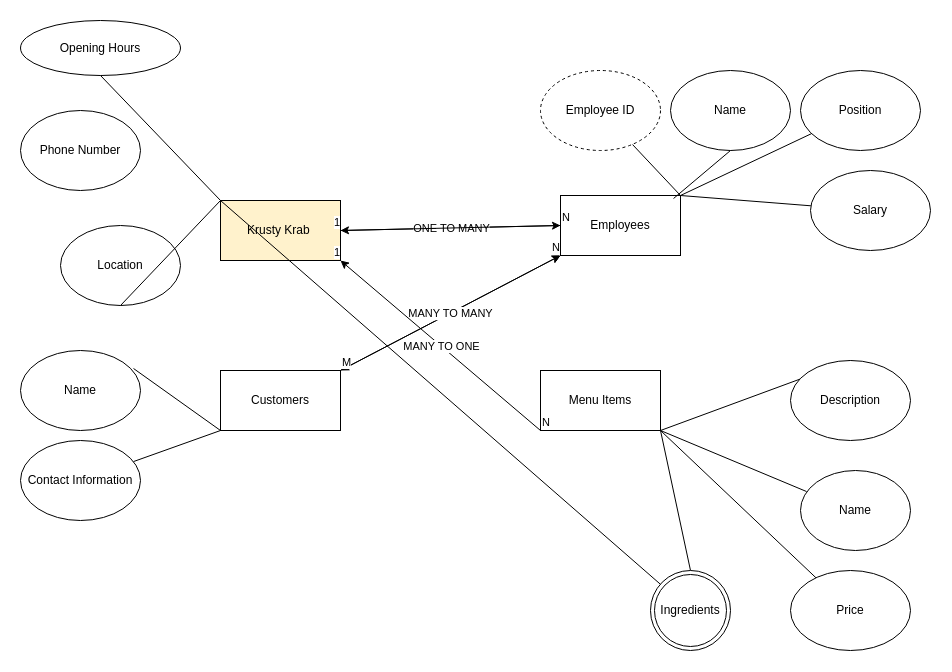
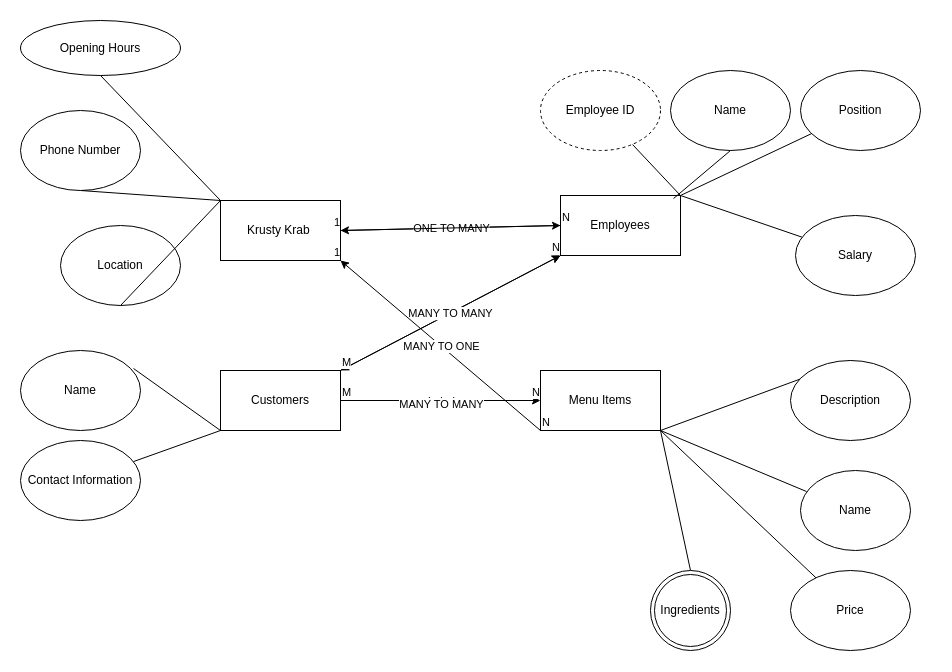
(871, 211) -> (856, 256)
(281, 231) -> (281, 231)
(441, 393) -> (152, 196)
none -> (437, 401)
